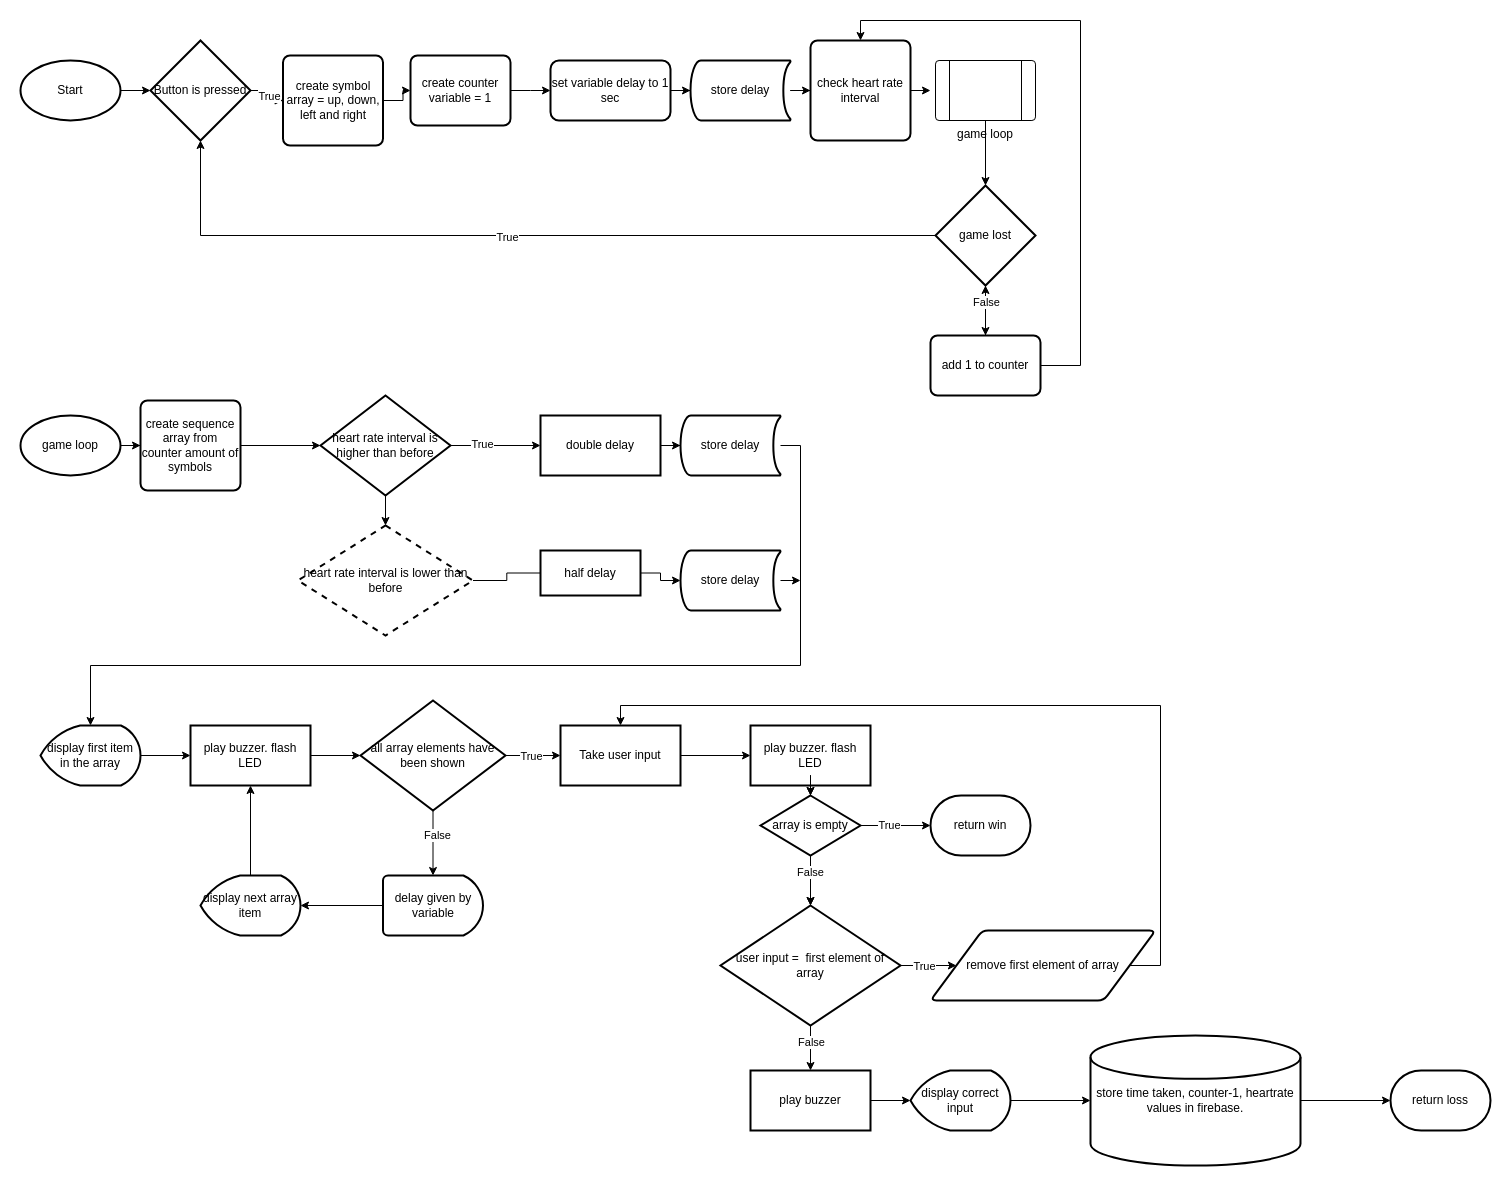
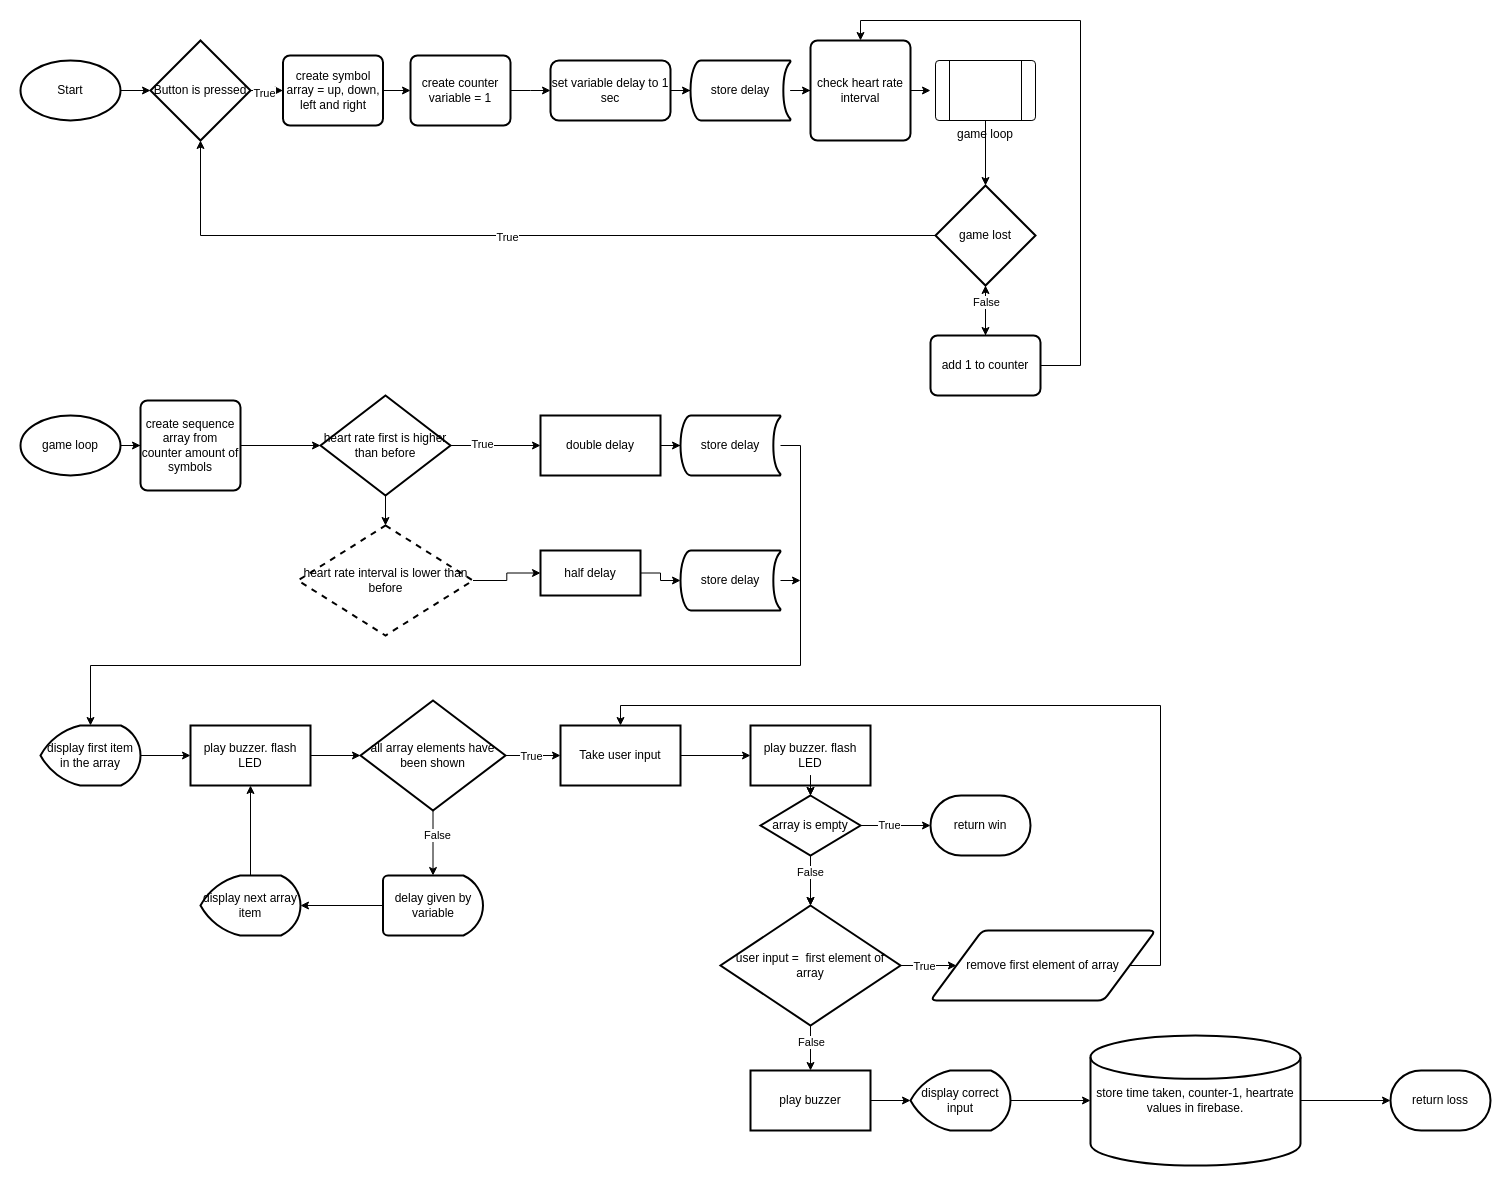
(333, 101) -> (333, 91)
(386, 446) -> (386, 446)
(534, 573) -> (532, 573)
